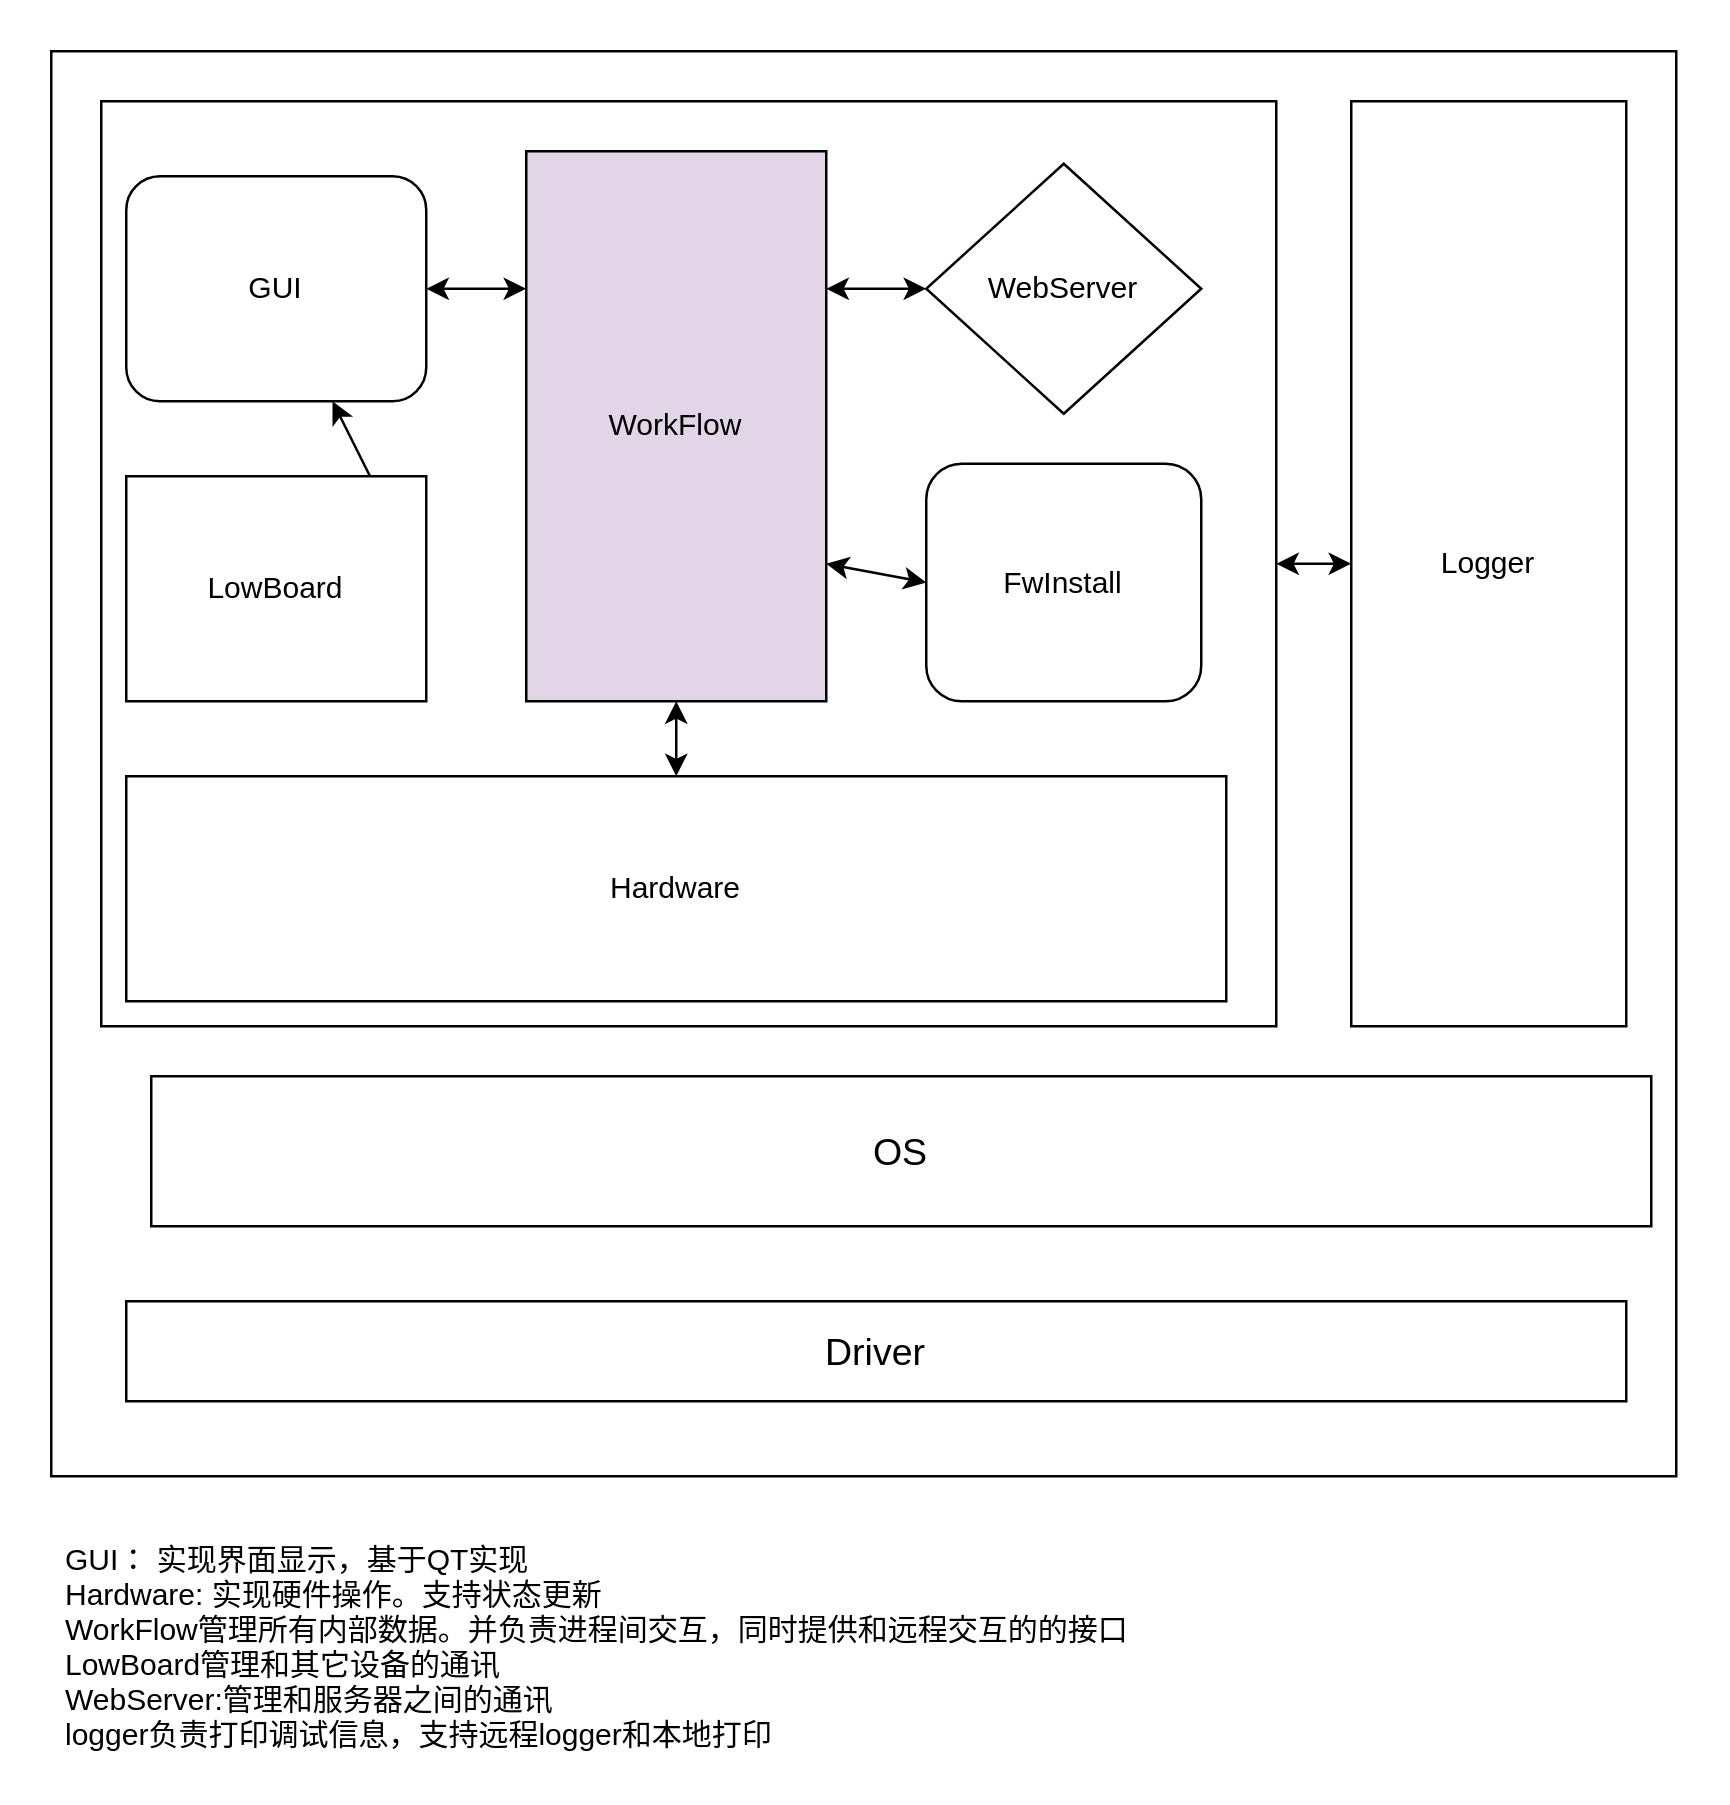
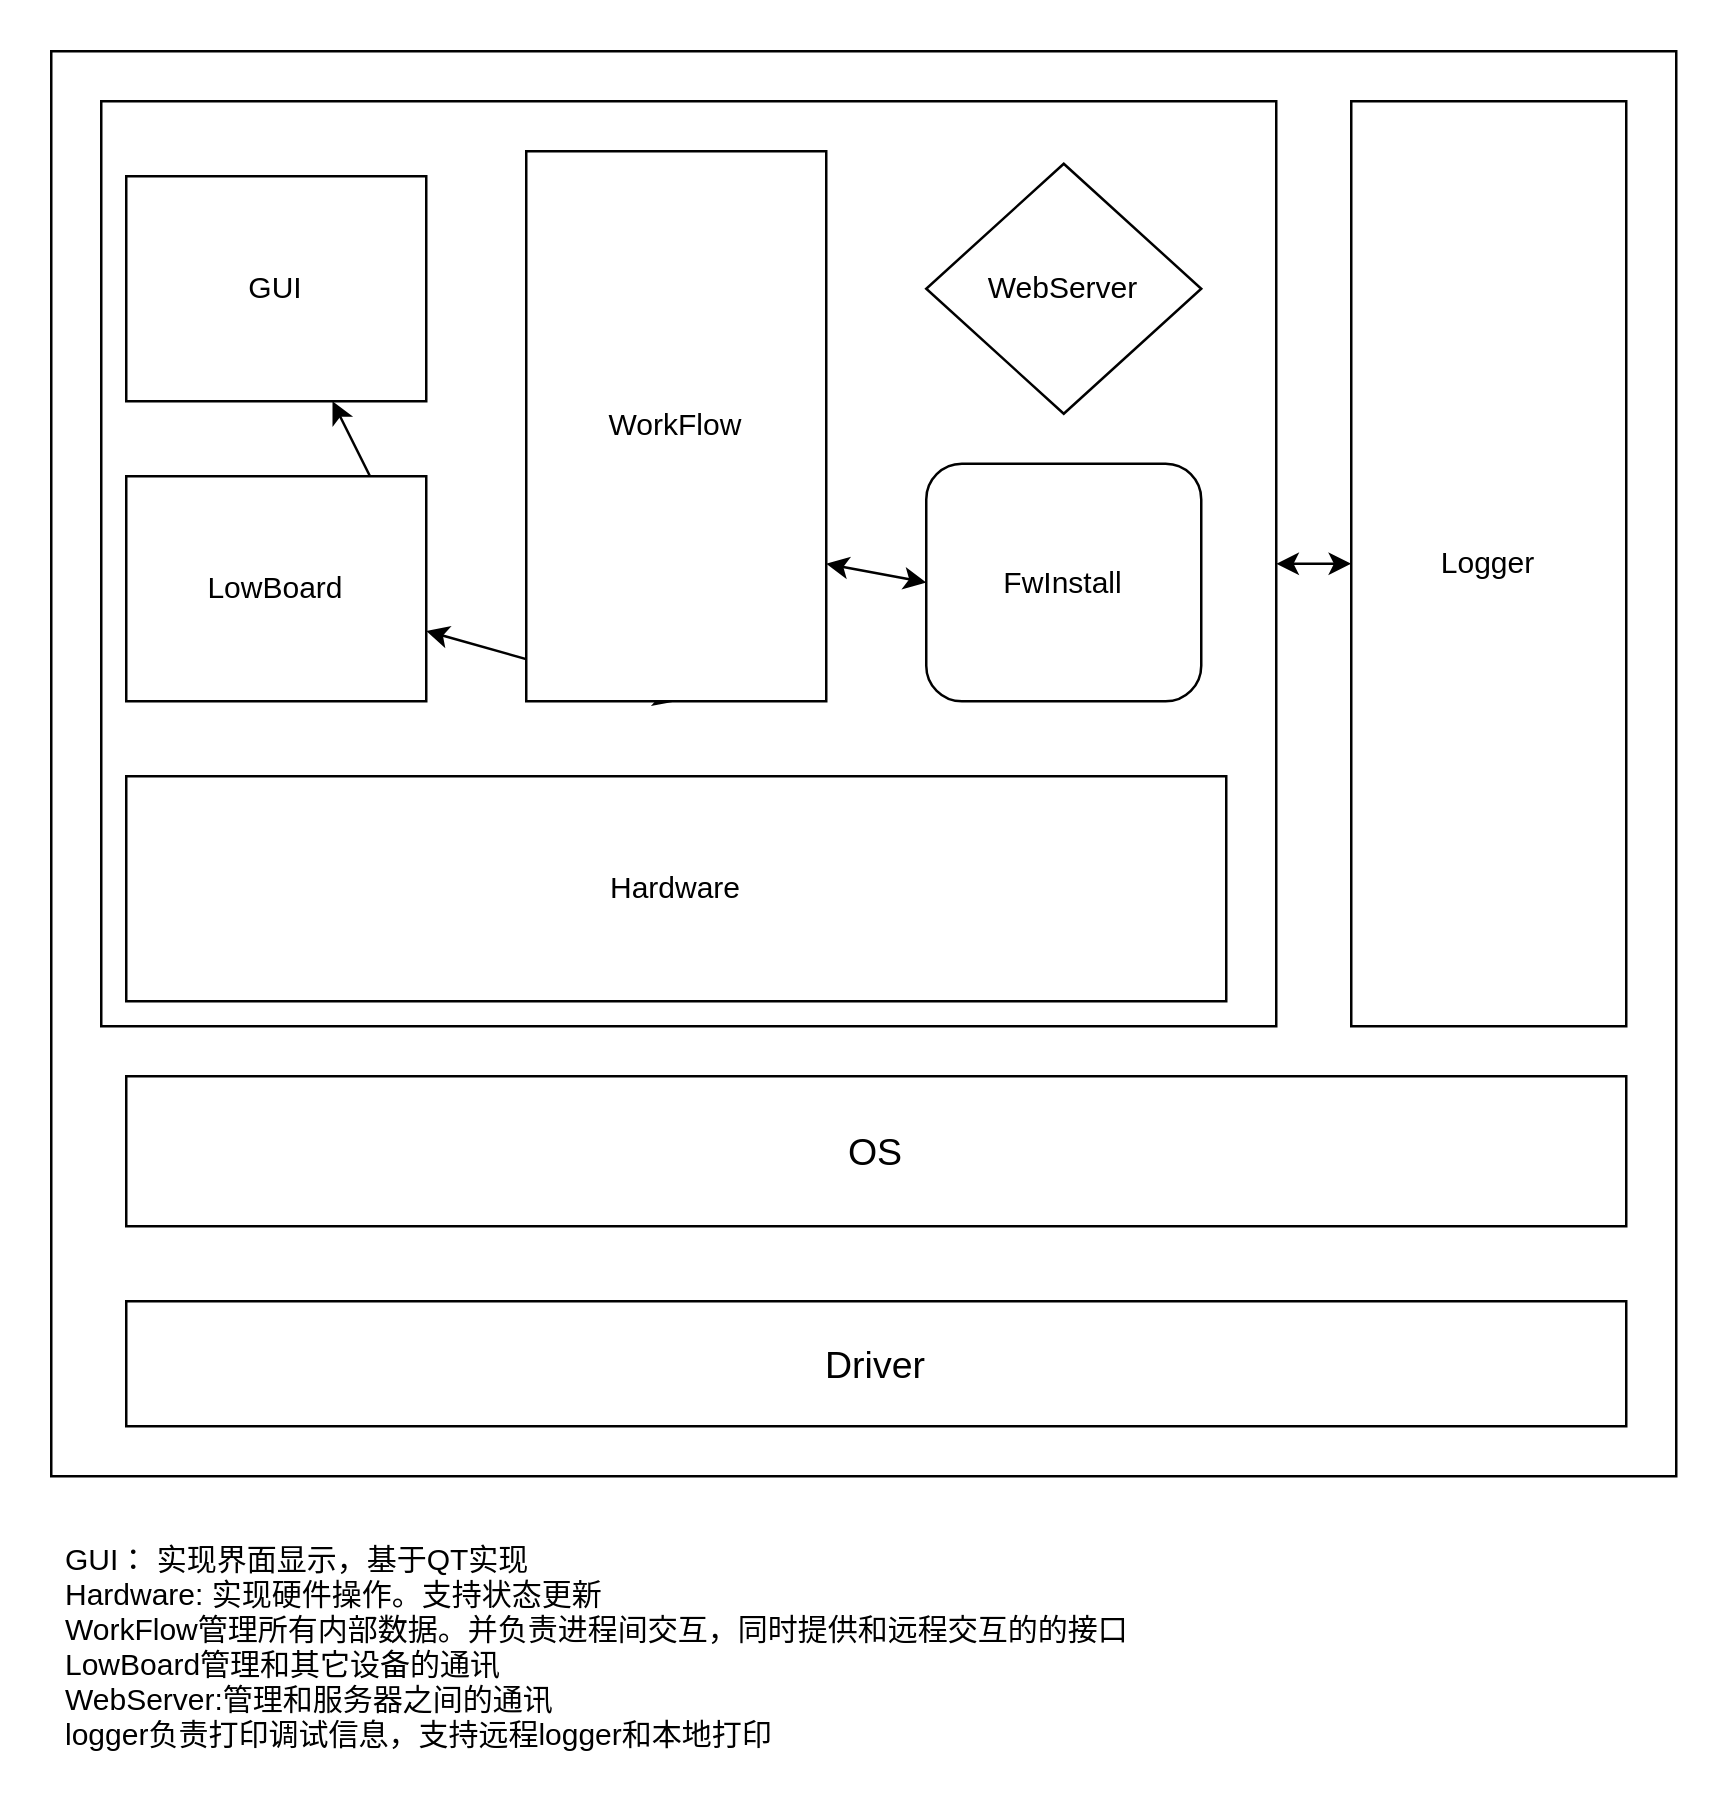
(276, 289) -> (276, 289)
(476, 289) -> none
(876, 289) -> none
(676, 426) -> (676, 426)
(676, 738) -> (484, 647)
(901, 1151) -> (876, 1151)
(876, 1351) -> (876, 1364)
